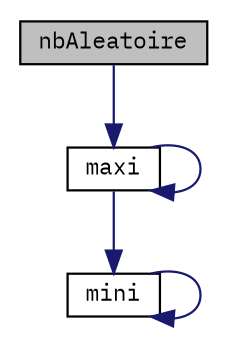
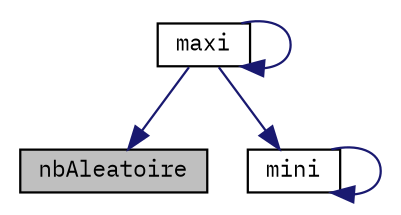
(114, 95) -> (166, 99)
